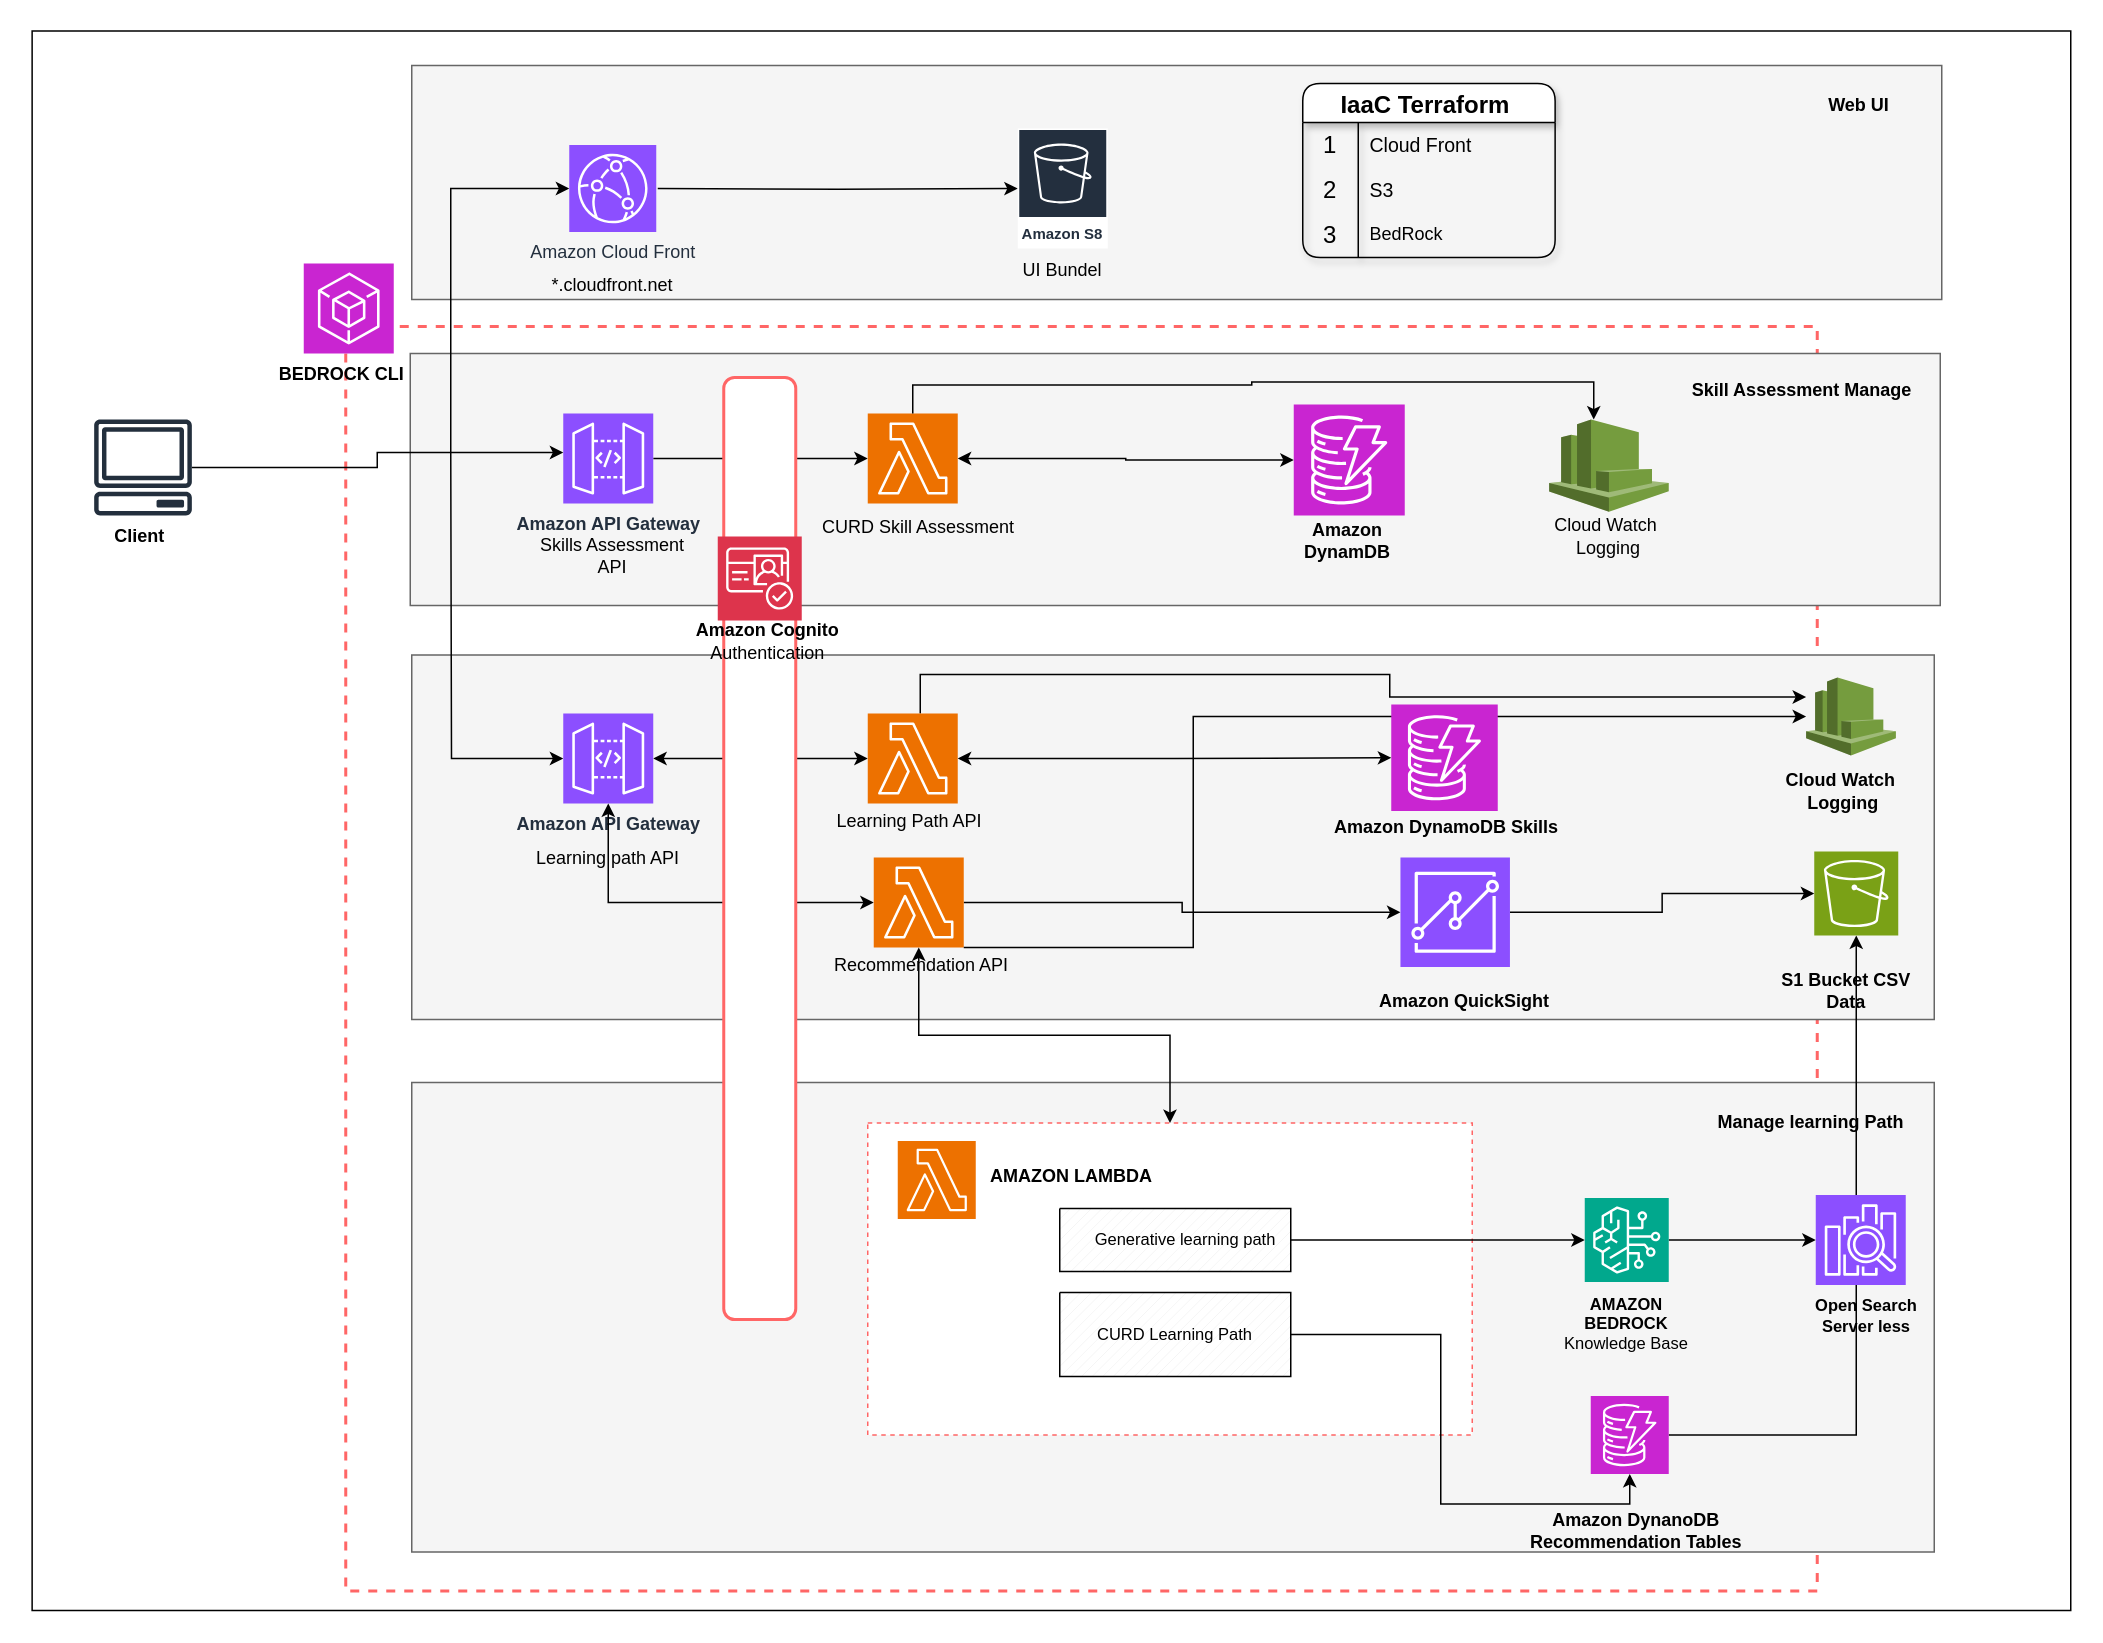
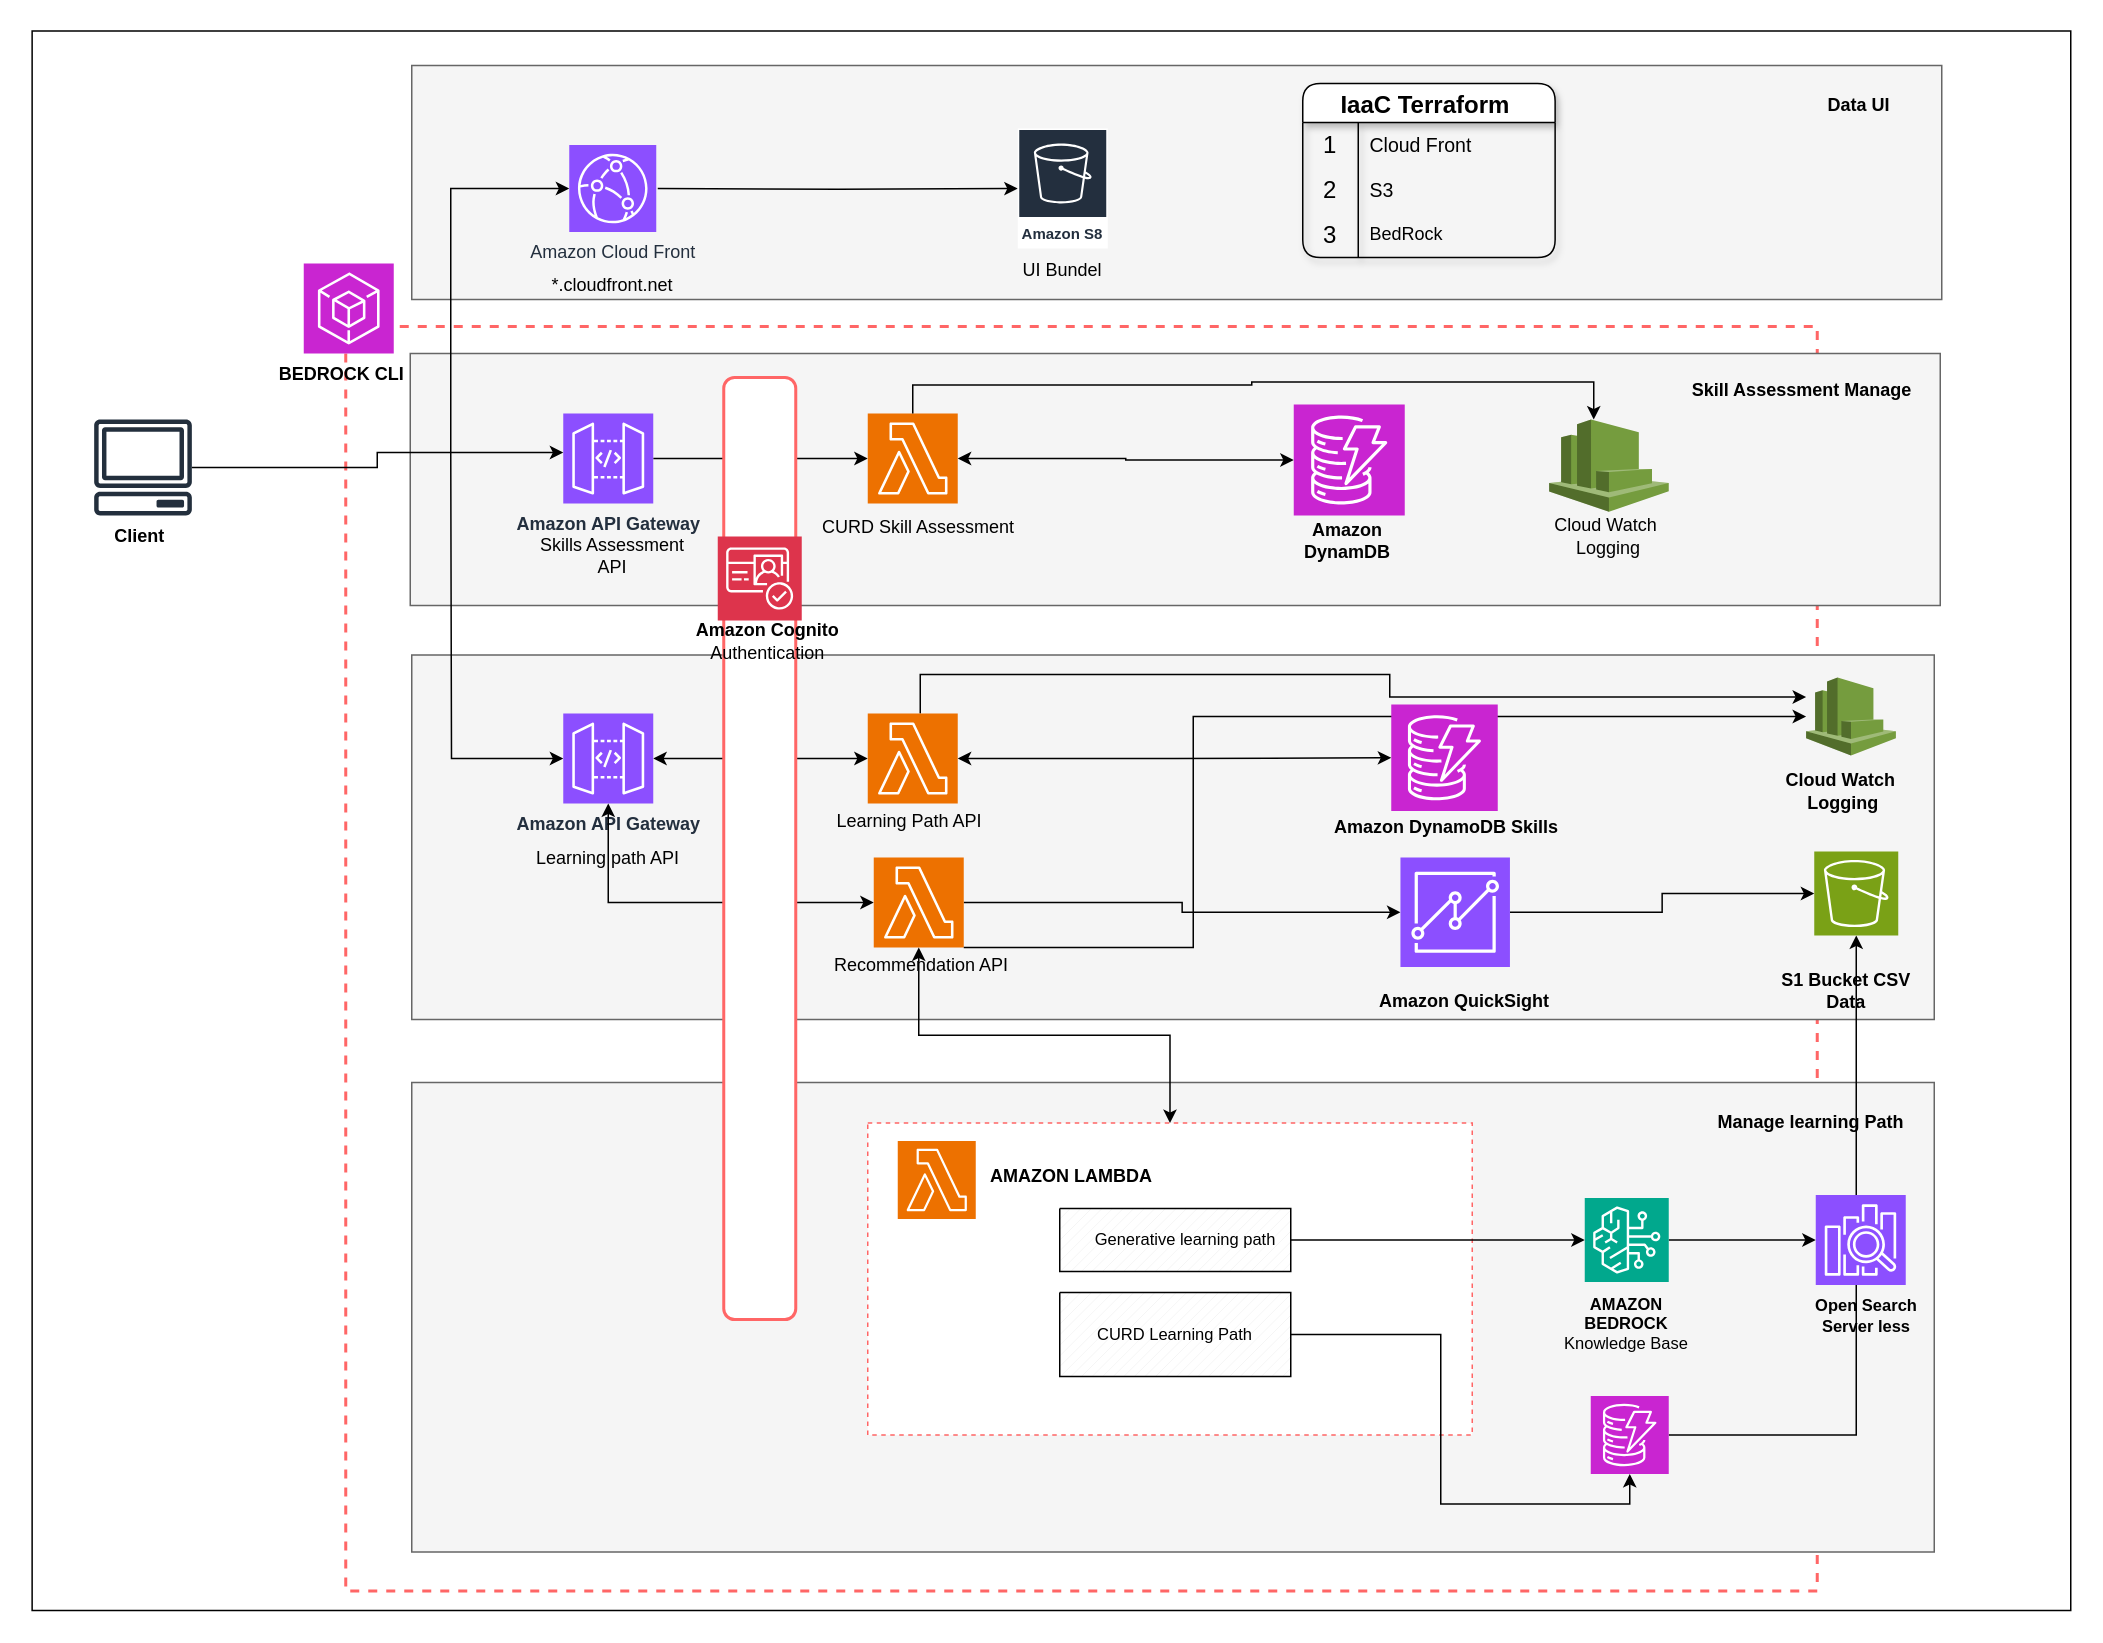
(1859, 106) -> (1859, 106)
(1635, 1531) -> none
